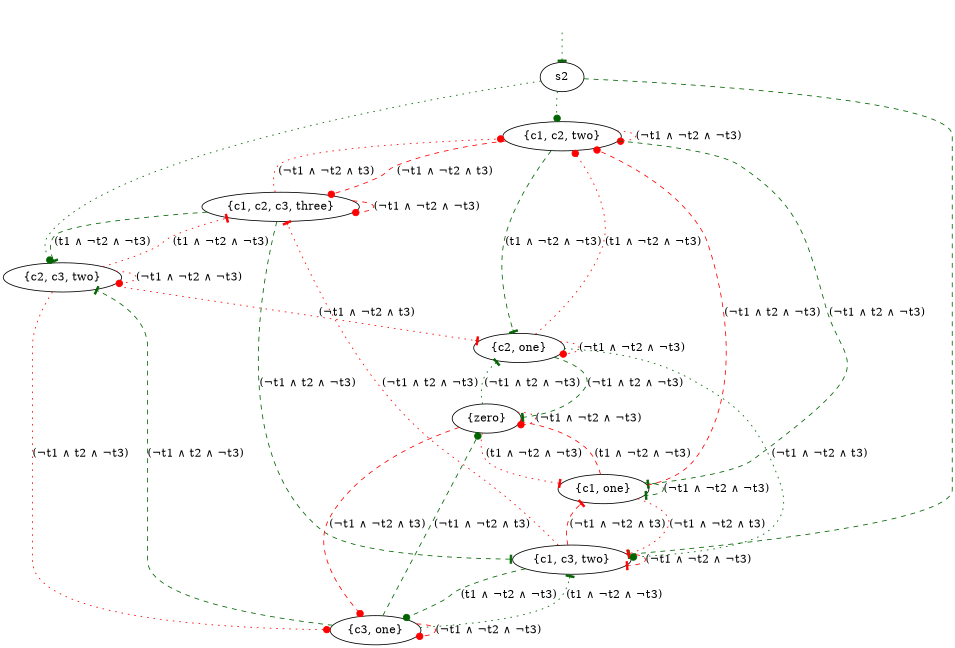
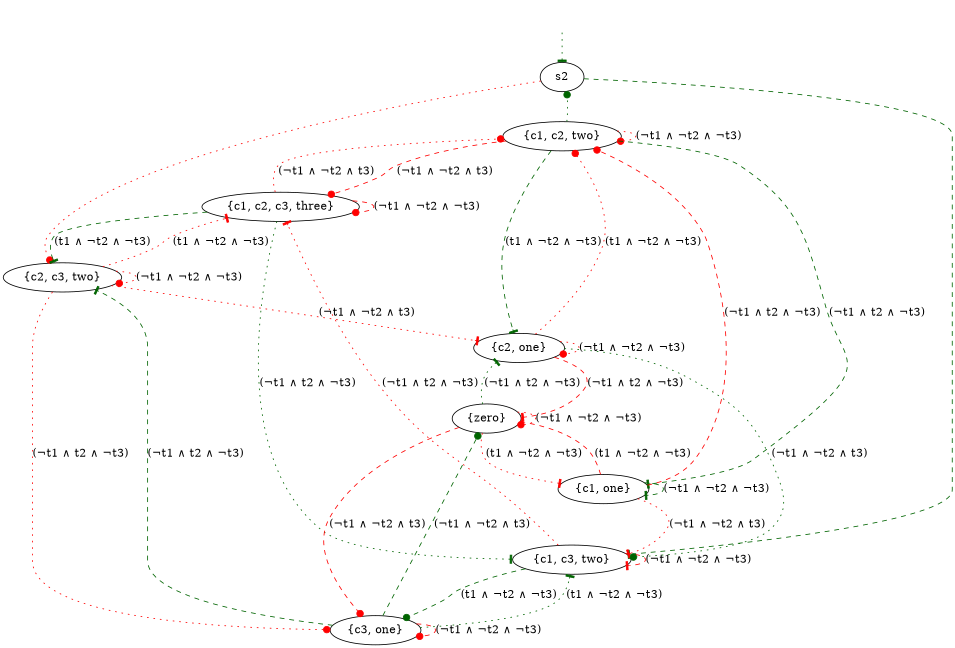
(557, 103) -> (568, 110)
(274, 135) -> (274, 135)
(579, 395) -> (579, 395)
(282, 476) -> (282, 476)
(568, 523) -> none
